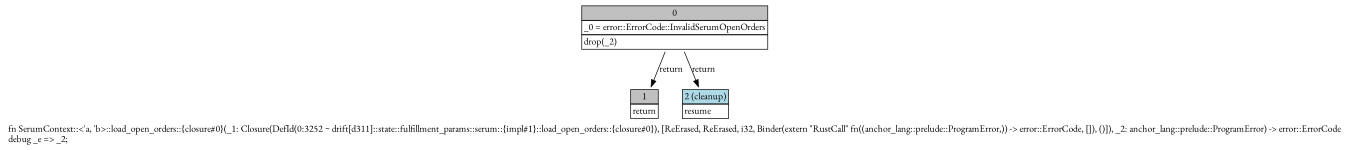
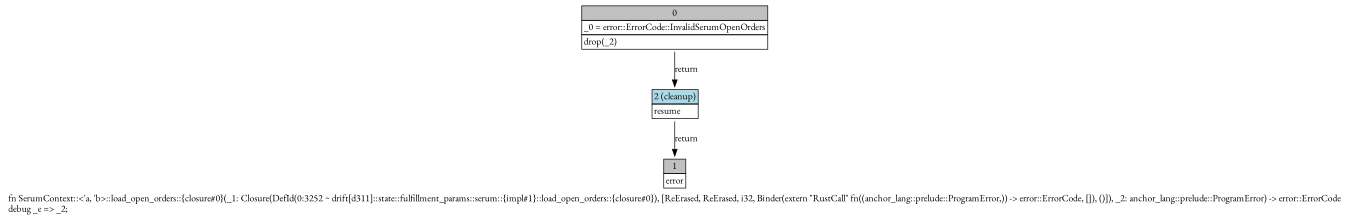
(659, 66) -> (675, 135)
(644, 111) -> (675, 180)
